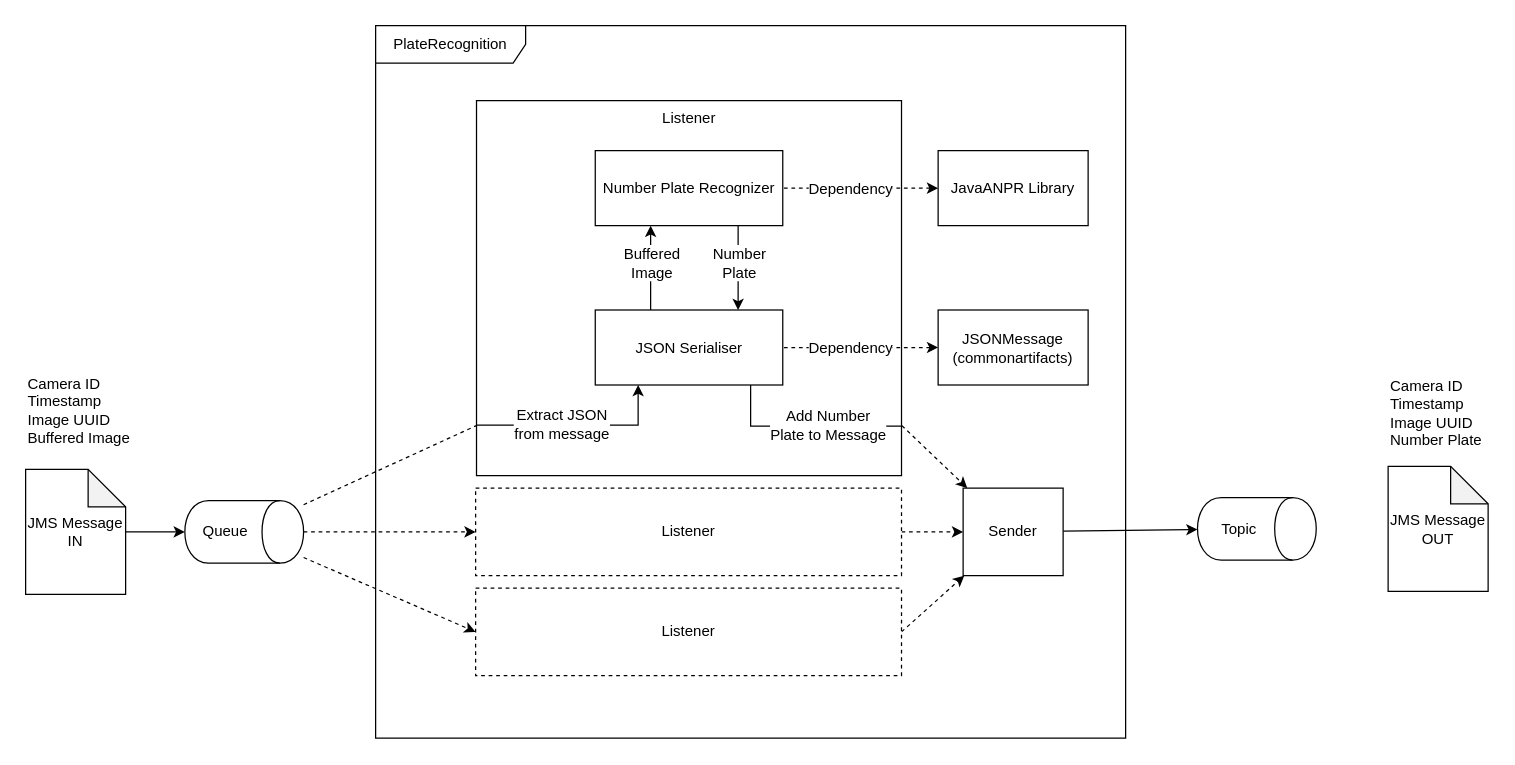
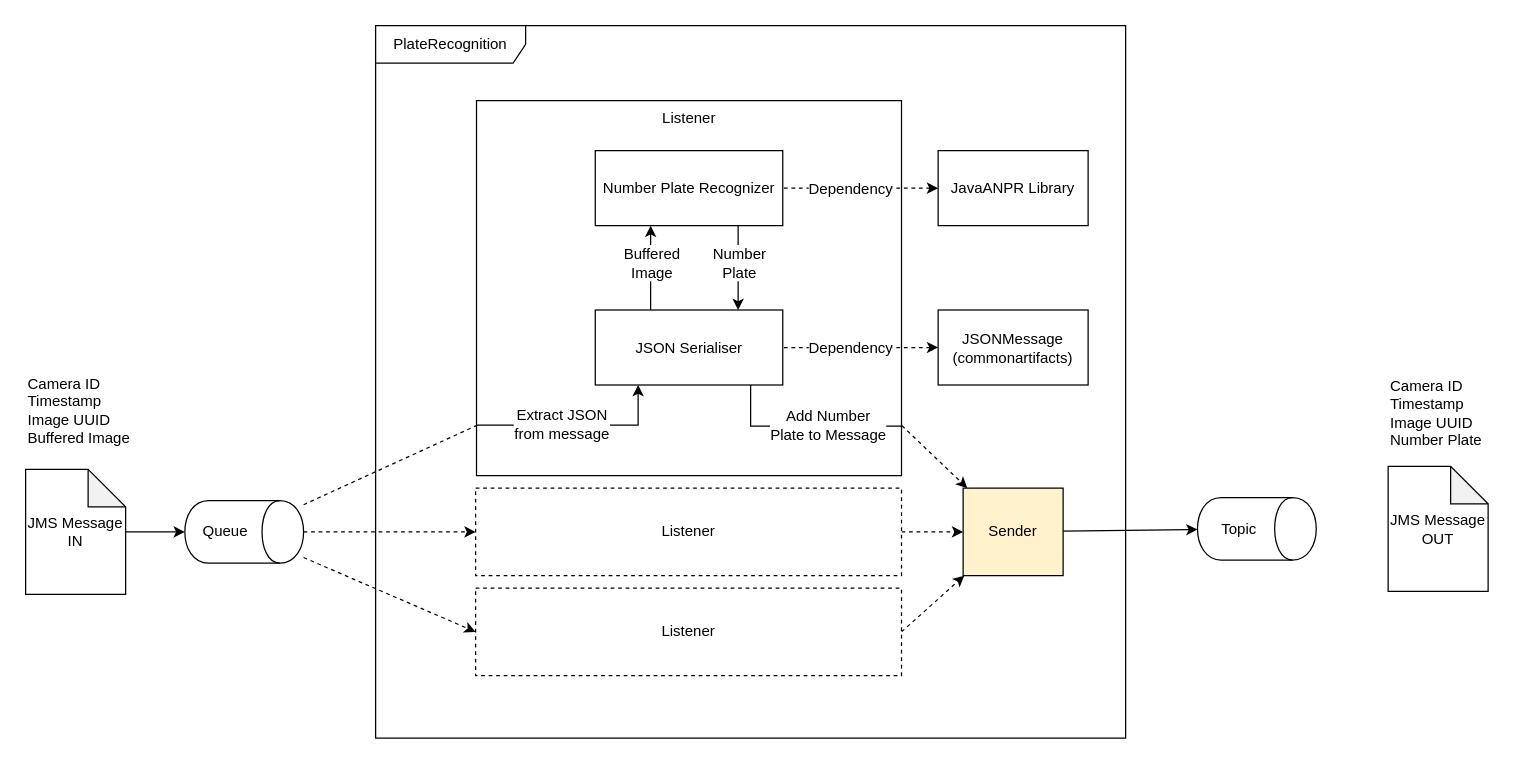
(1013, 532) -> (1013, 532)
